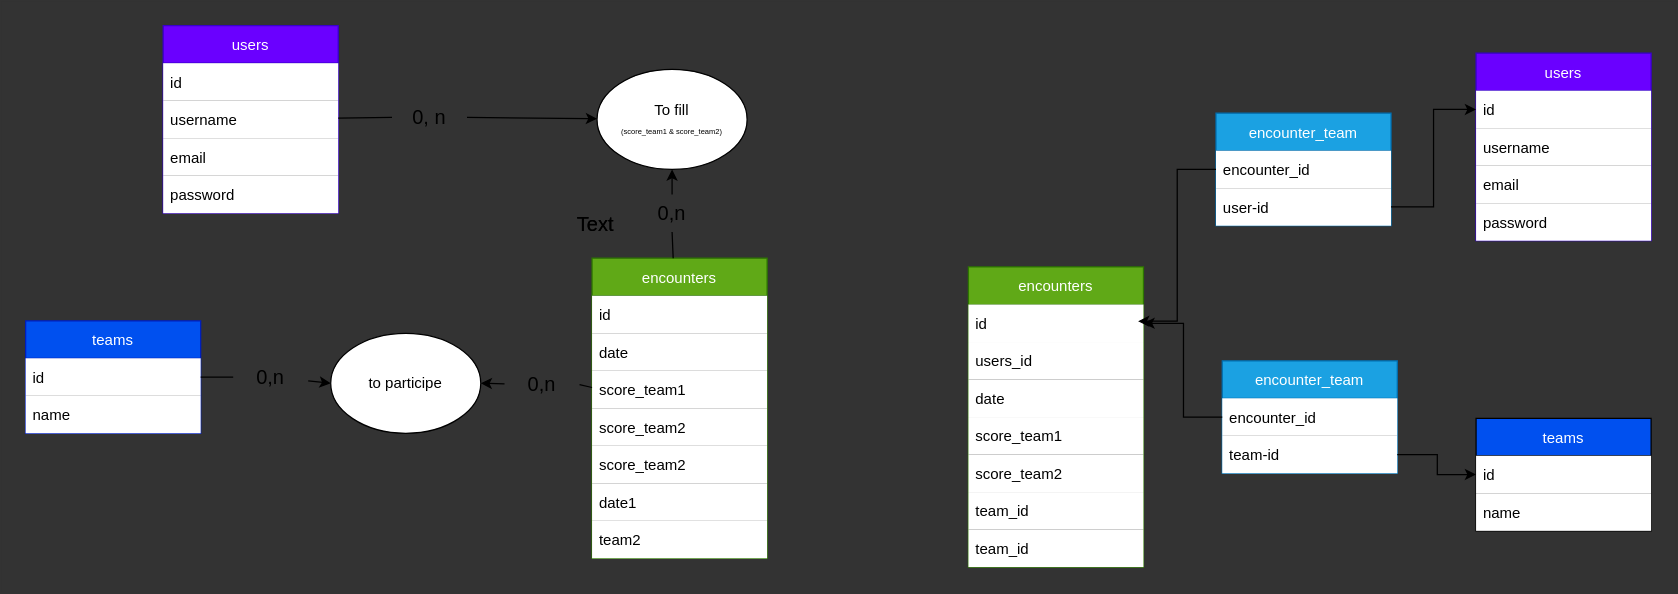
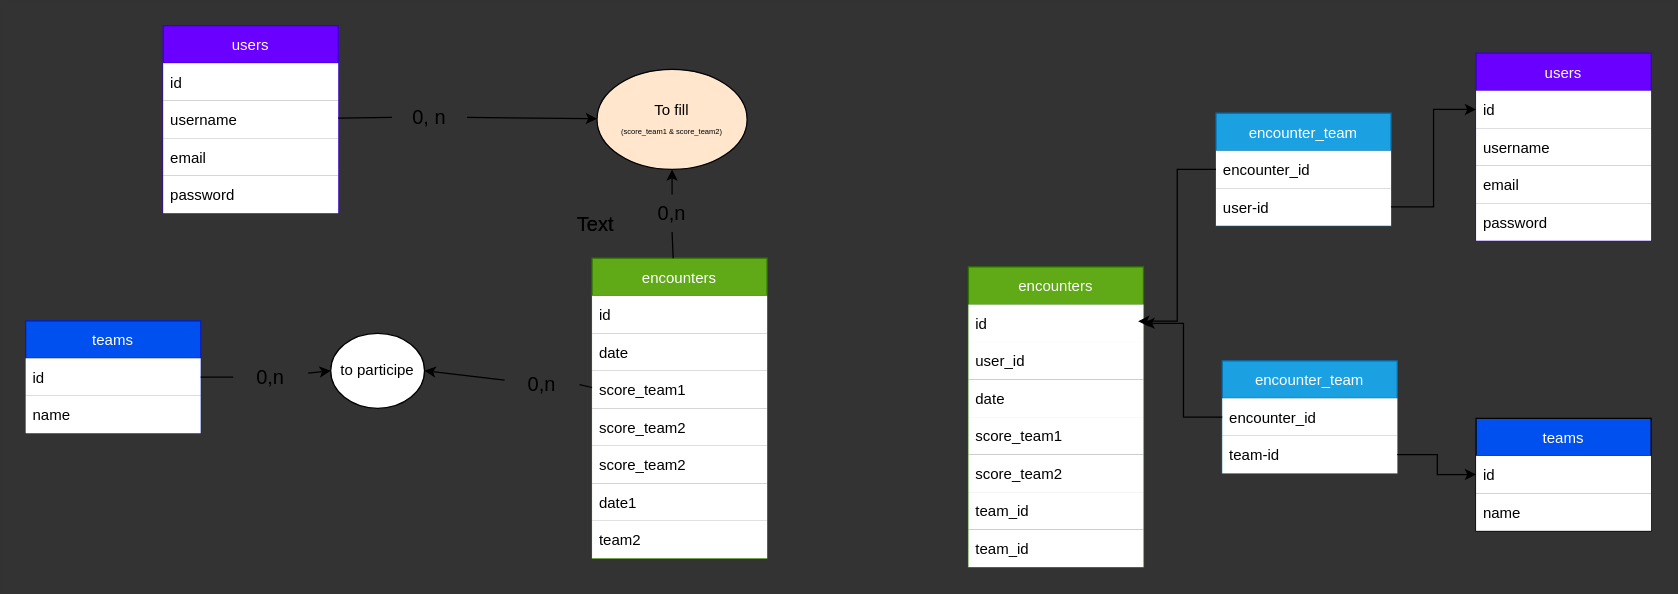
(672, 119) -> (672, 119)
(1007, 361) -> (1002, 361)
(406, 383) -> (378, 371)
